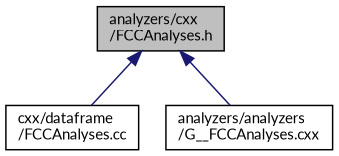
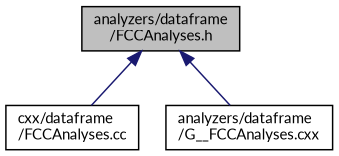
(161, 29) -> (161, 29)
(249, 128) -> (249, 128)
